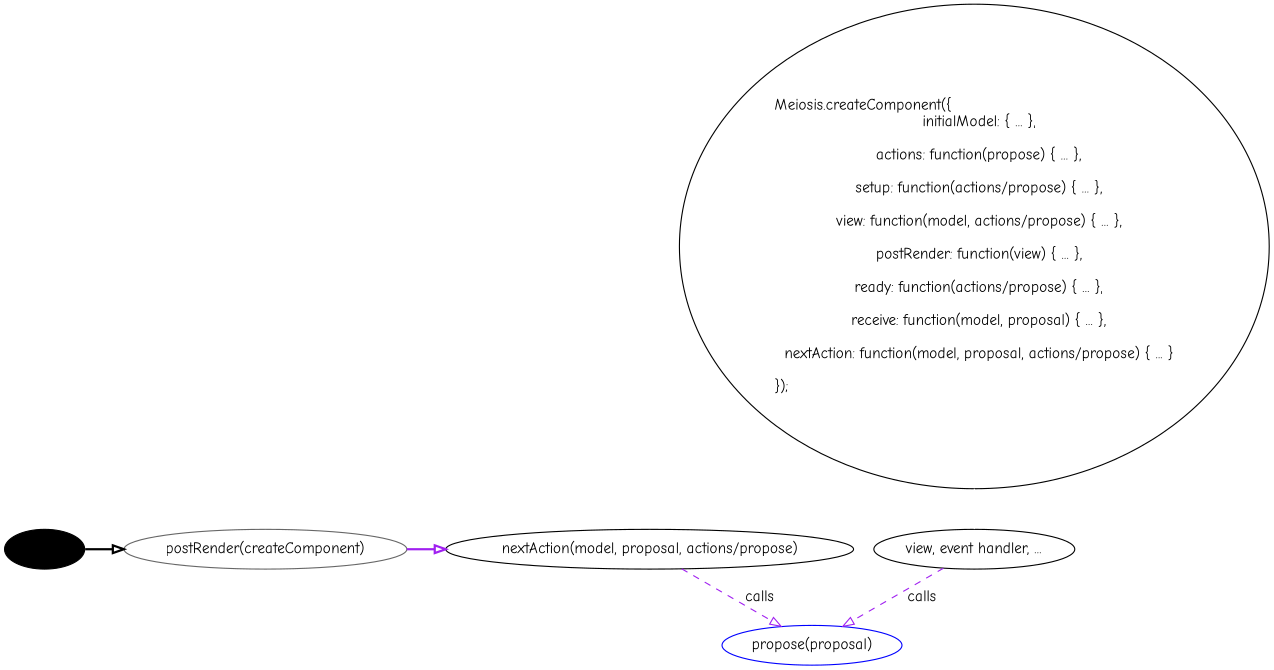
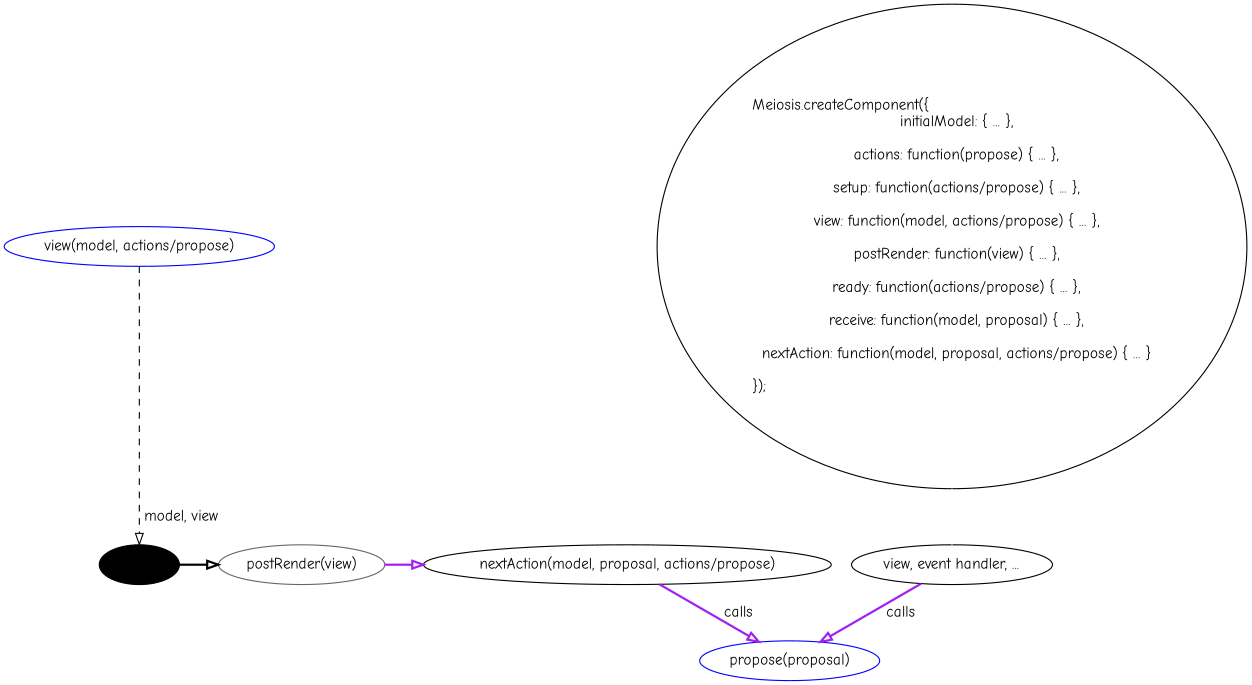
none -> (139, 246)
(265, 549) -> (302, 565)
(727, 595) -> (704, 610)
(898, 595) -> (876, 610)
